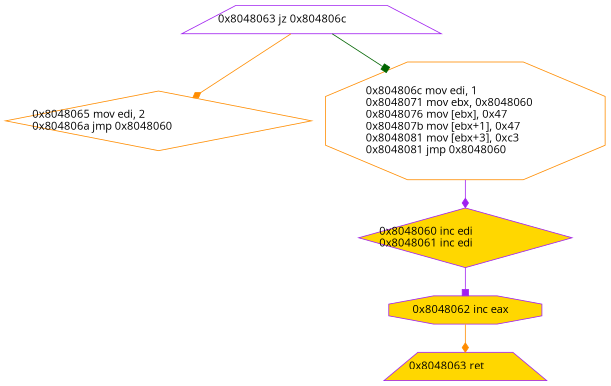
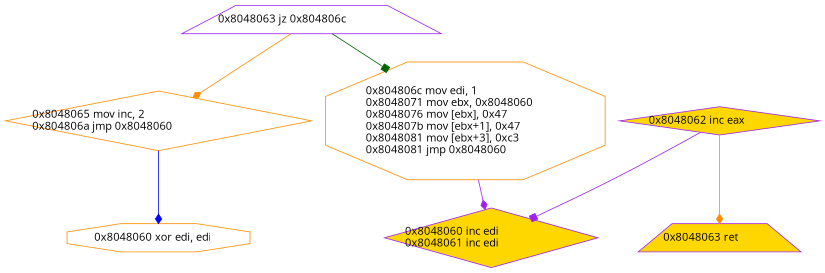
(159, 121) -> (159, 121)
none -> (159, 238)
(465, 278) -> (620, 176)
(465, 310) -> (720, 121)
